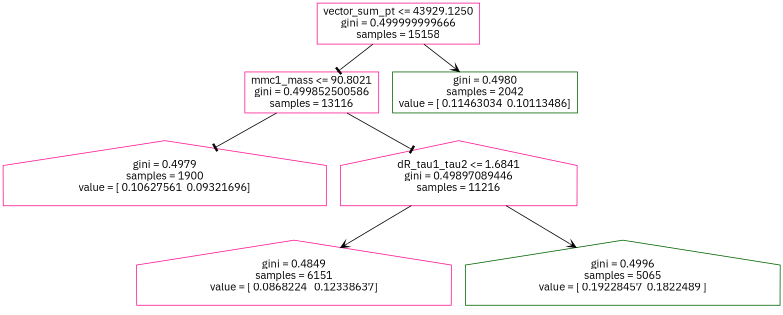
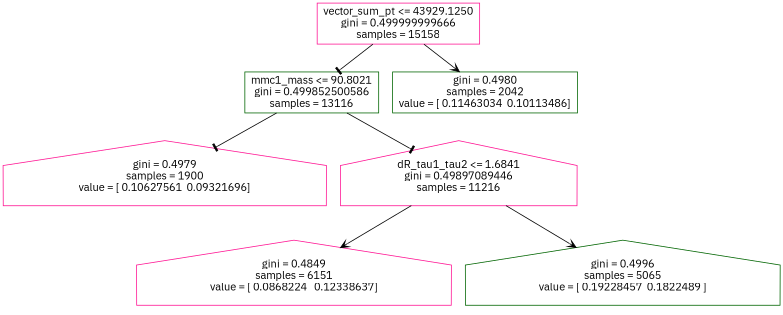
(312, 92) -> (312, 92)
